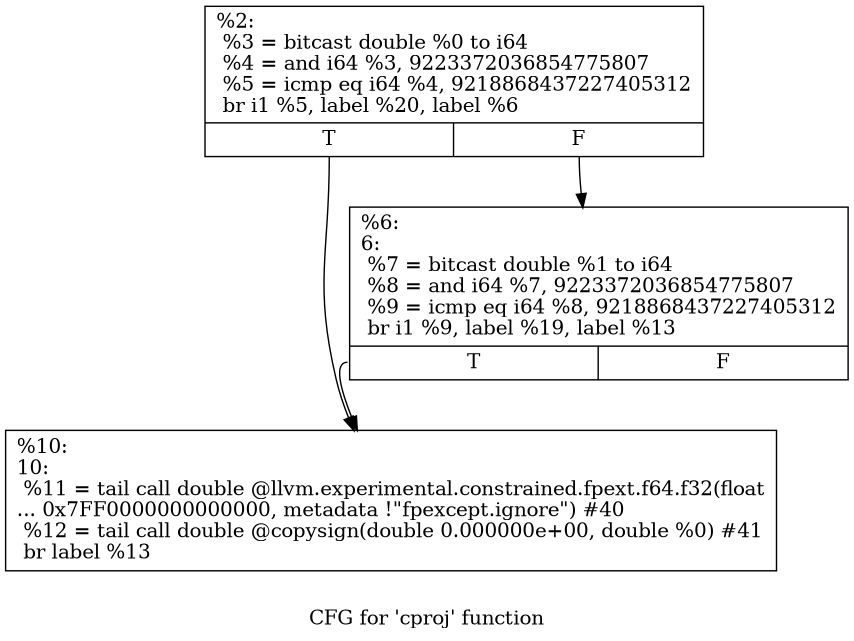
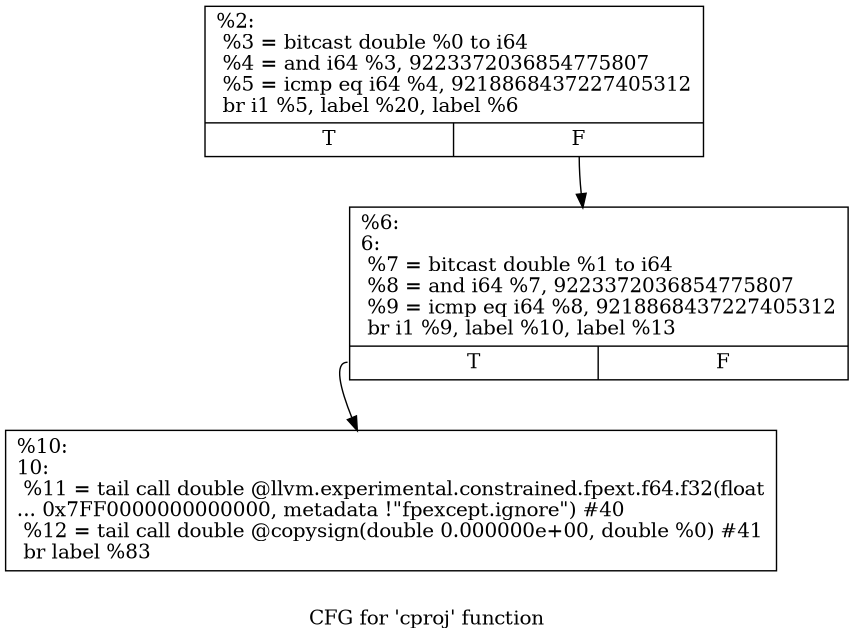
(324, 288) -> none
(519, 329) -> (519, 329)
(84, 553) -> (84, 553)
